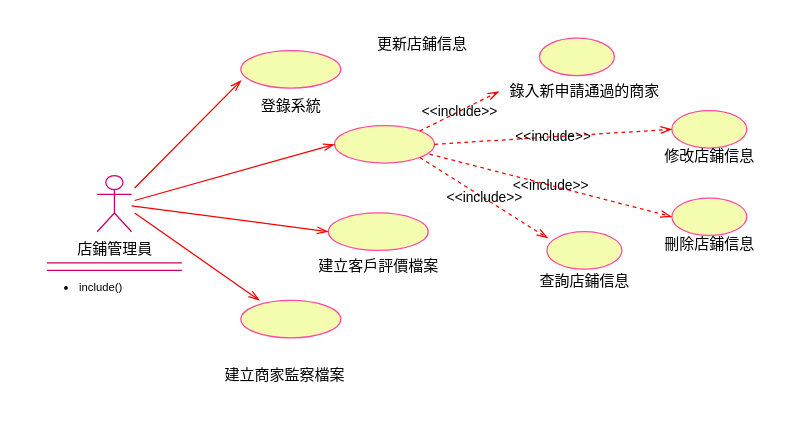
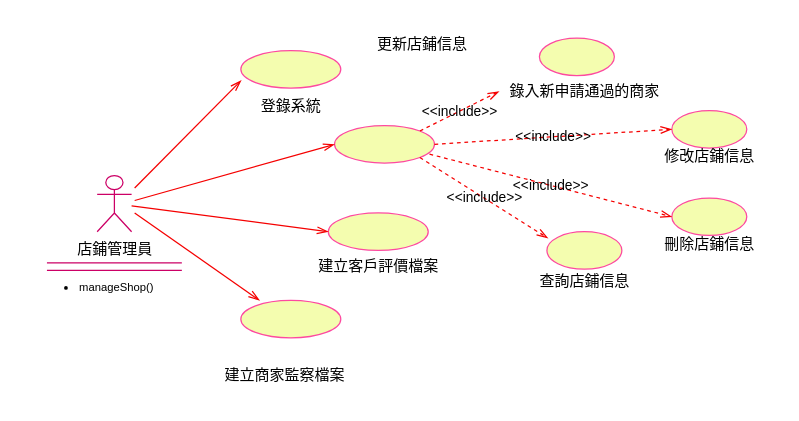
(55, 288) -> (67, 288)
